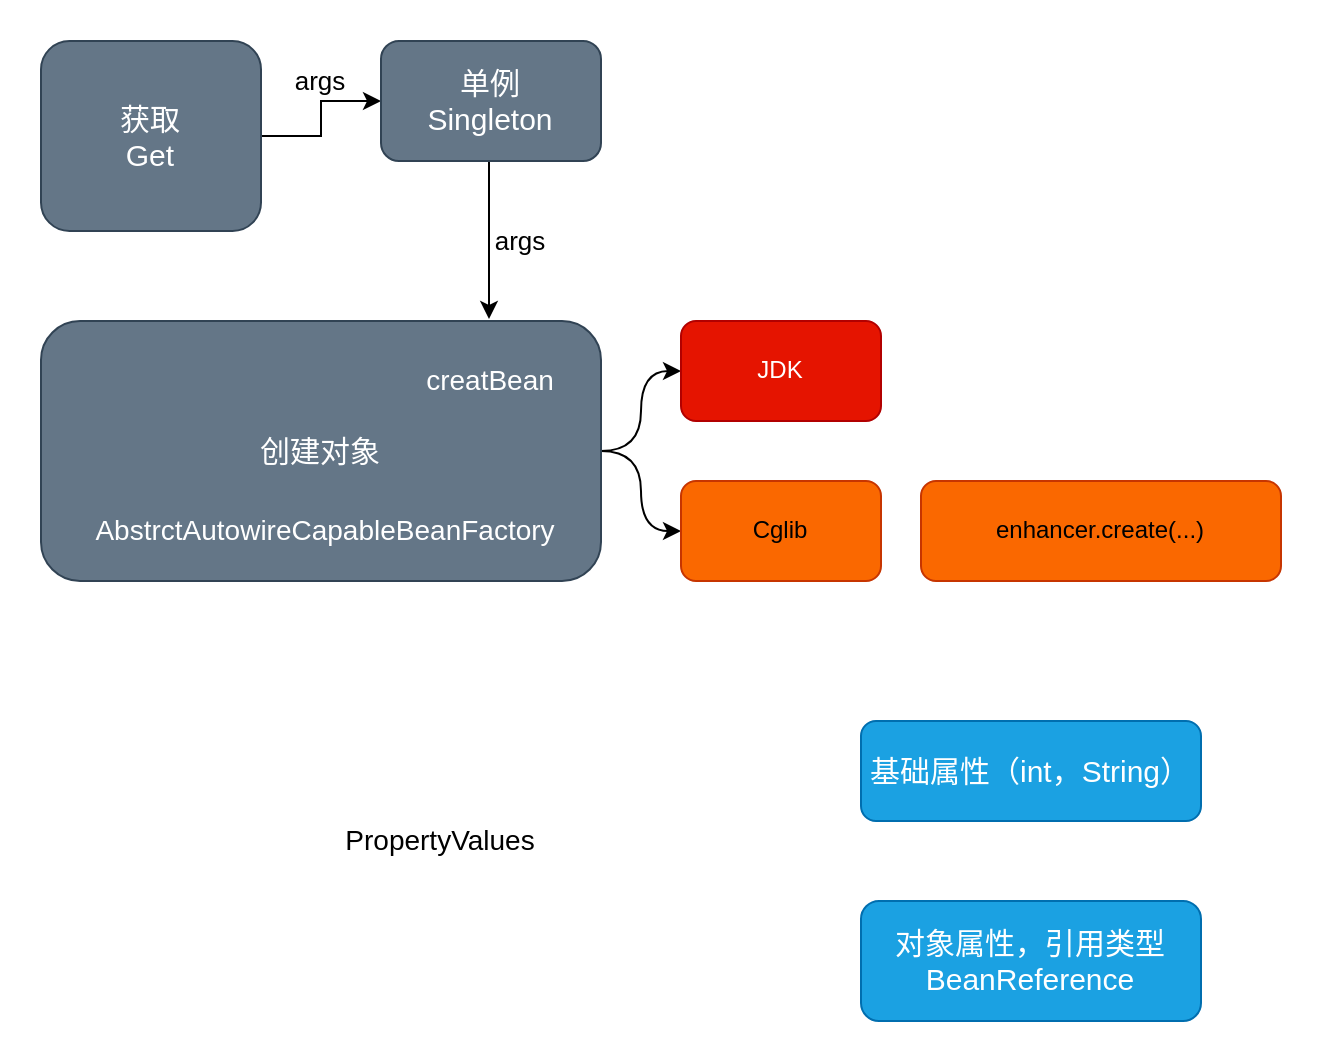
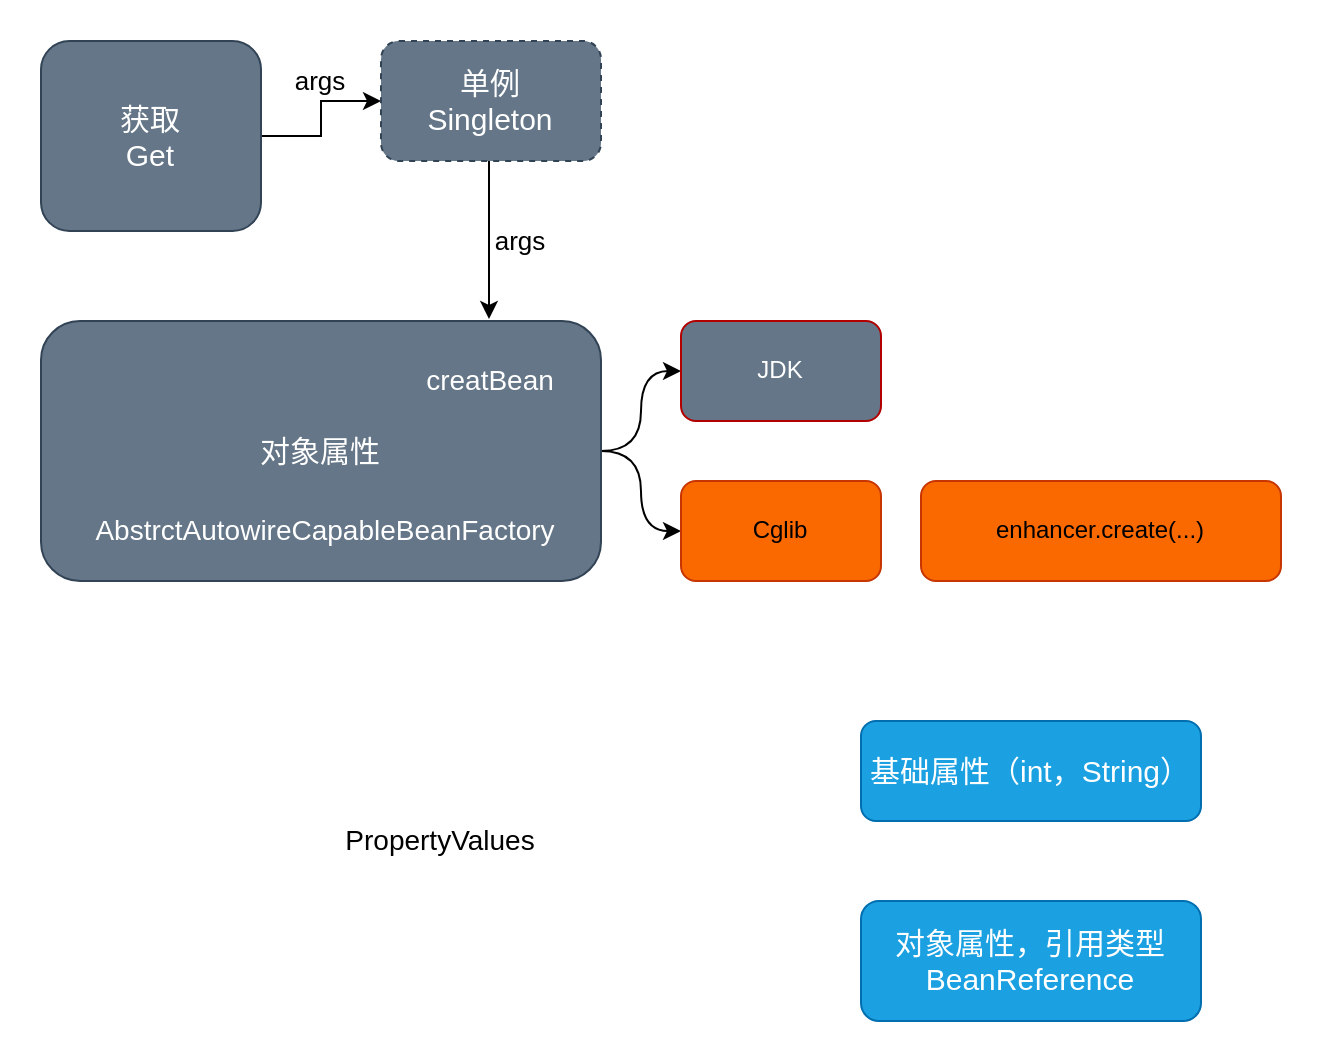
(491, 101) -> (491, 101)
(781, 371) -> (781, 371)
(321, 451) -> (321, 451)
